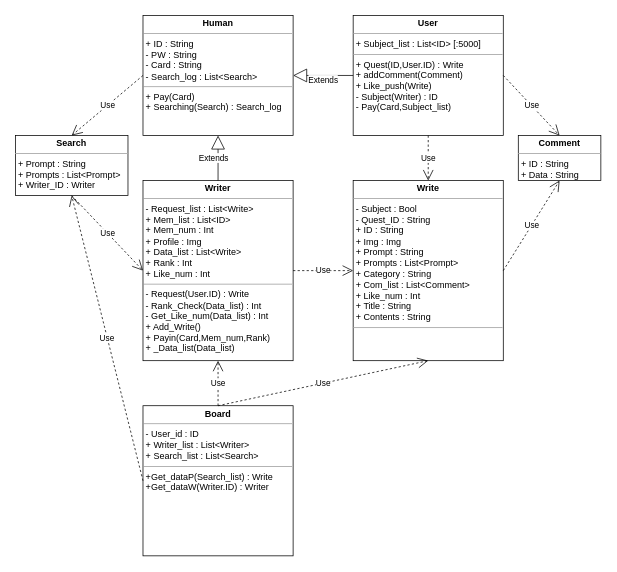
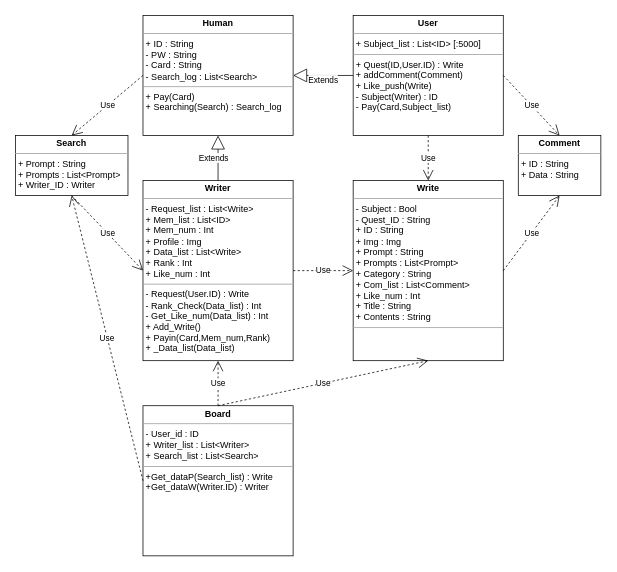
(559, 158) -> (559, 165)
